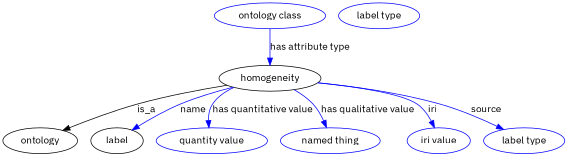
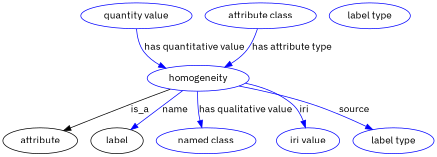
(270, 16) -> (261, 16)
(270, 78) -> (198, 78)
(216, 100) -> (143, 50)
(40, 141) -> (40, 141)
(330, 141) -> (206, 141)
